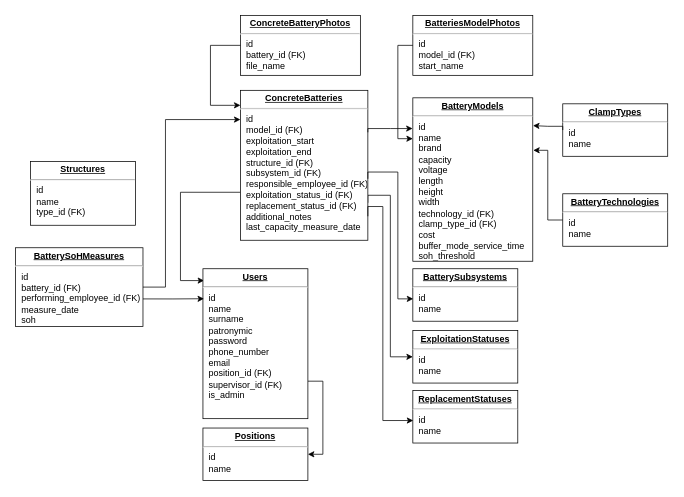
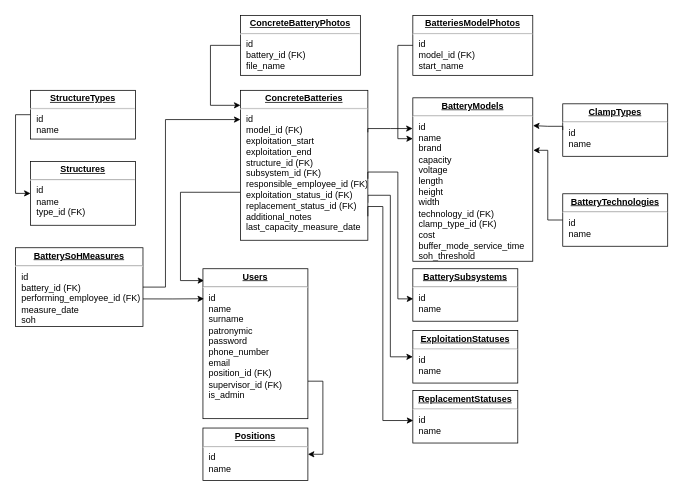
none -> (83, 115)
none -> (15, 151)
